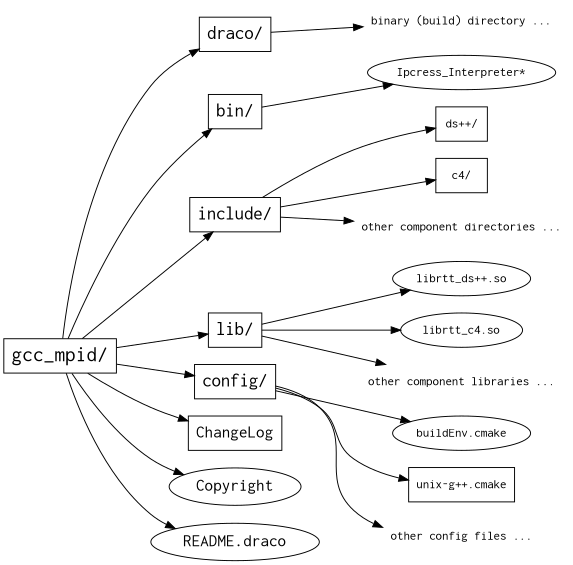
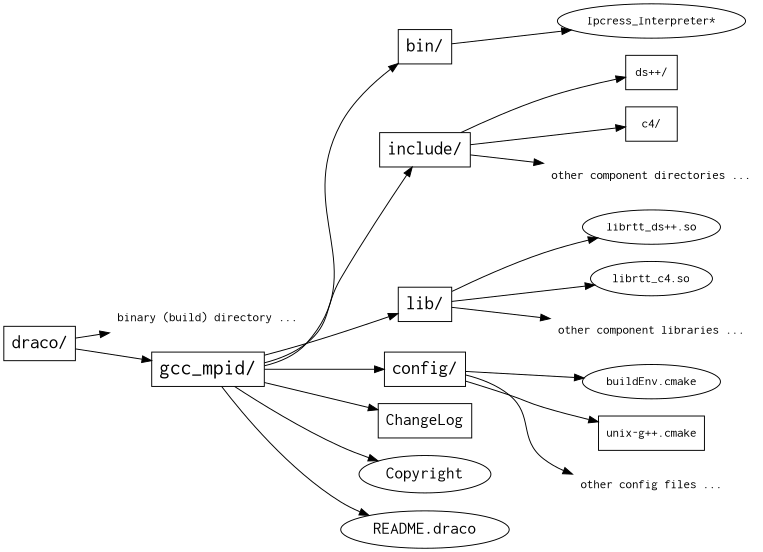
(99, 182) -> (109, 354)
